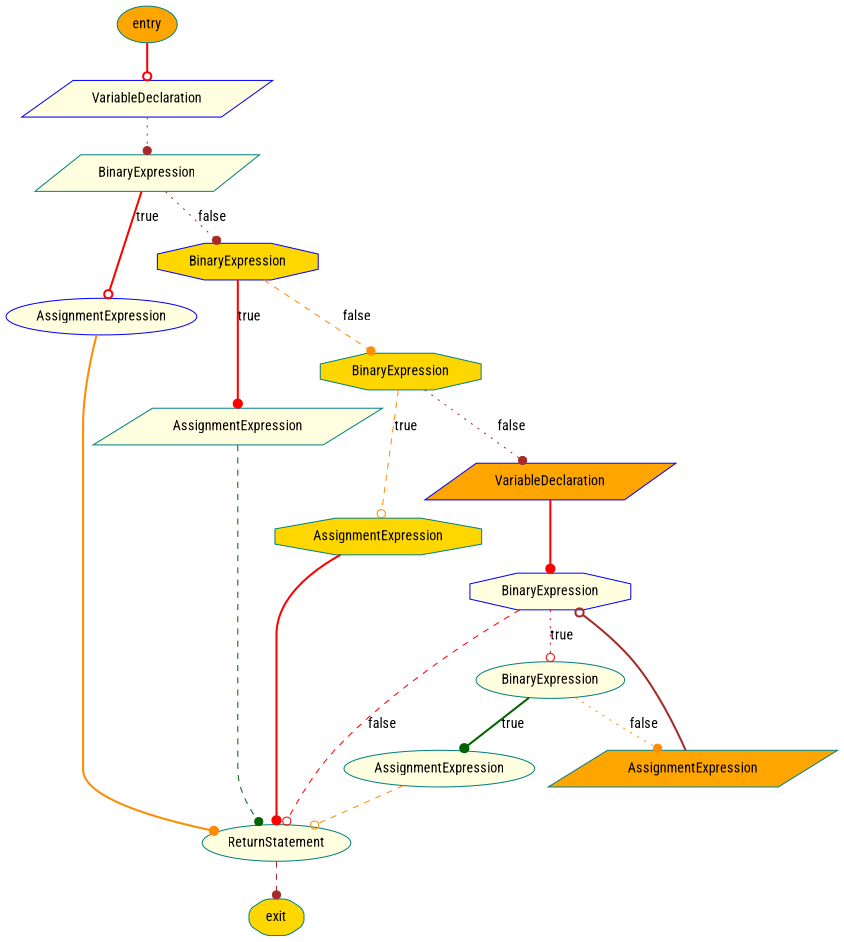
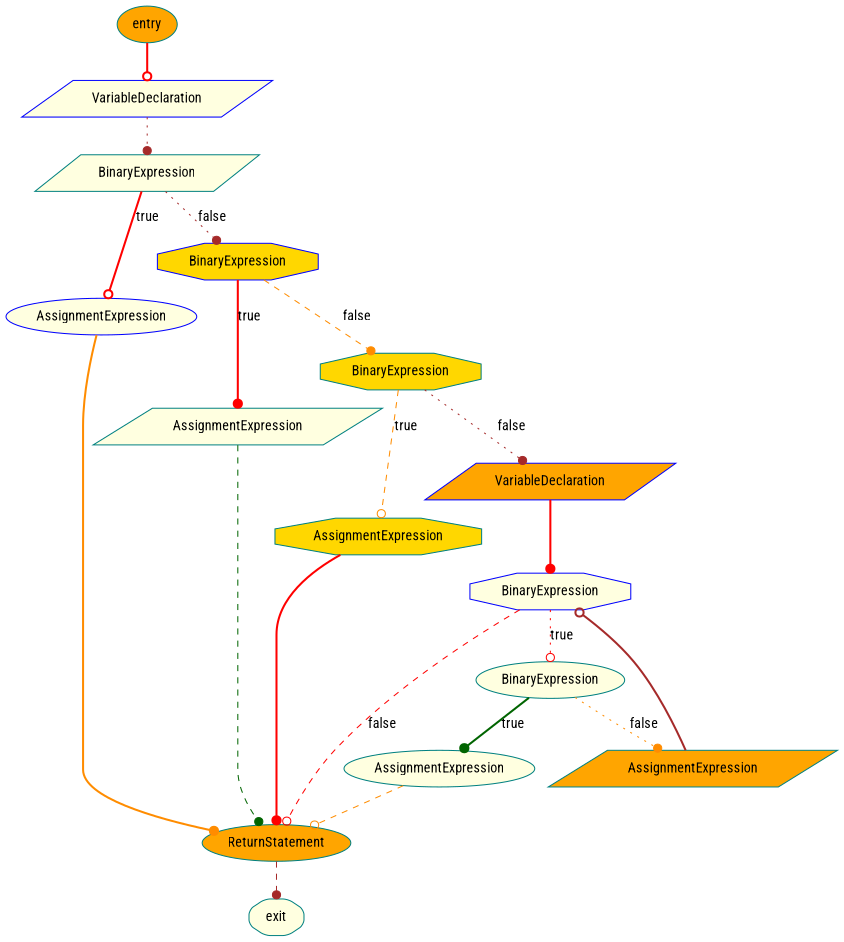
(276, 843) -> (276, 843)
(276, 917) -> (276, 917)
